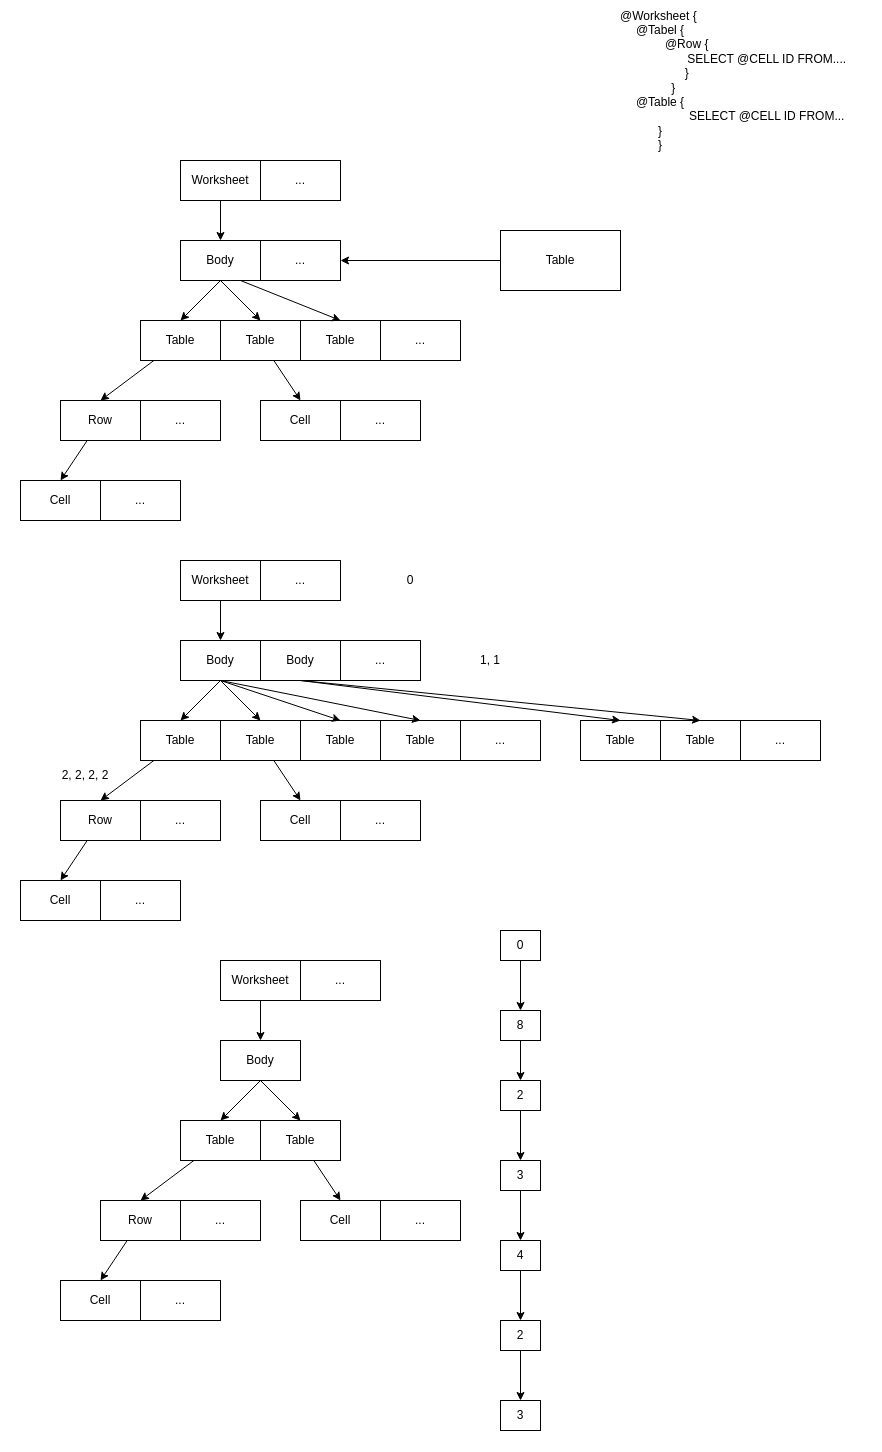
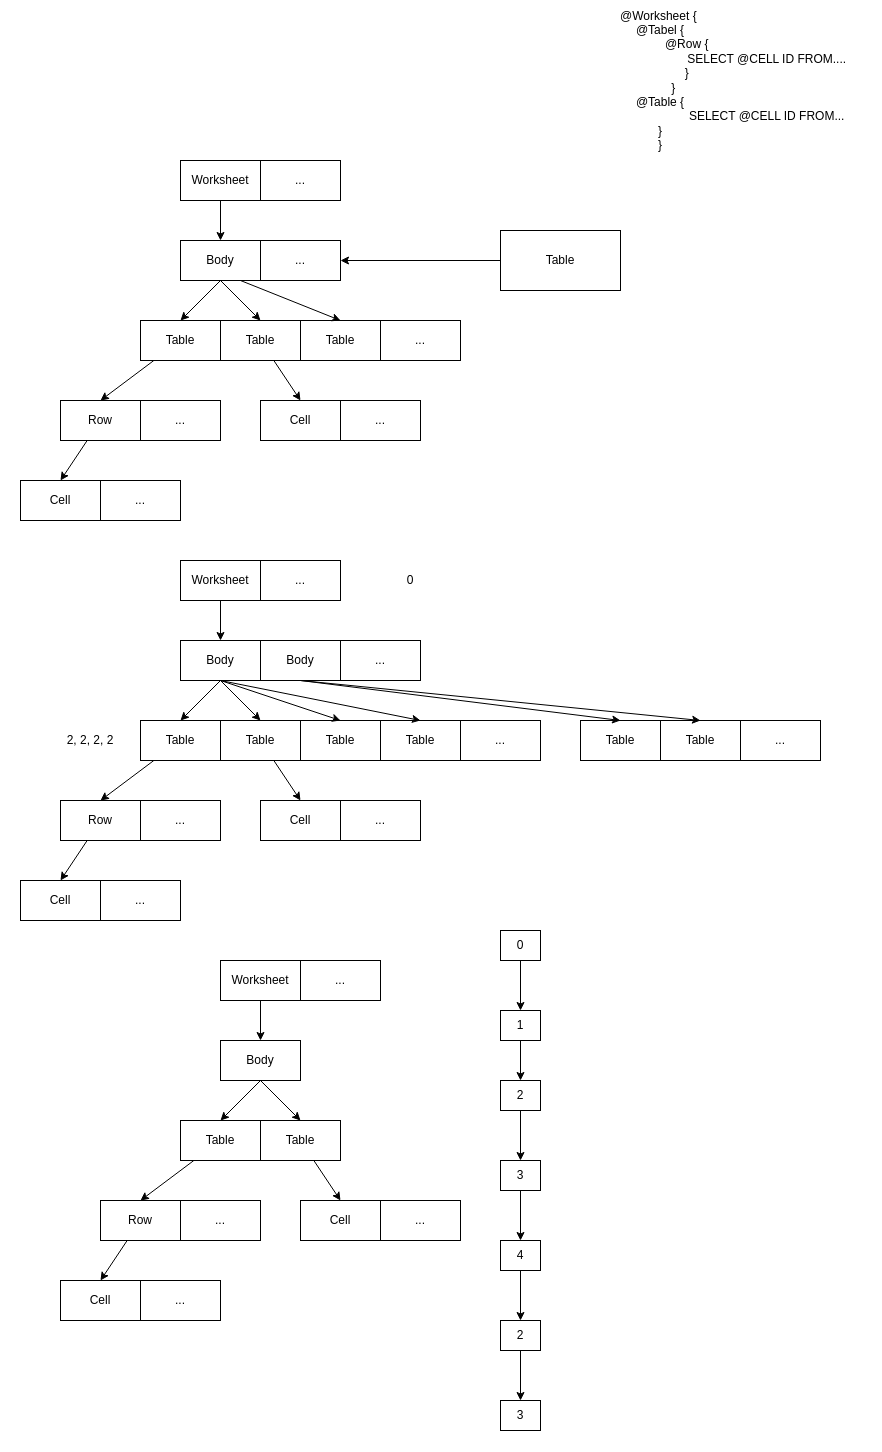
(491, 661) -> none
(86, 776) -> (91, 741)
(521, 1026) -> (521, 1026)
